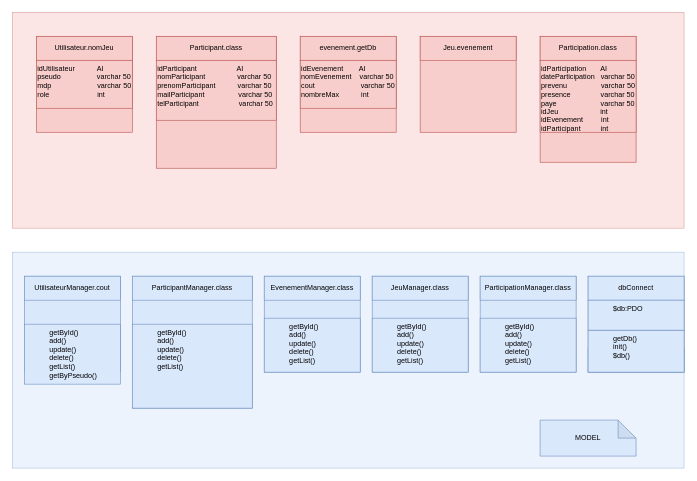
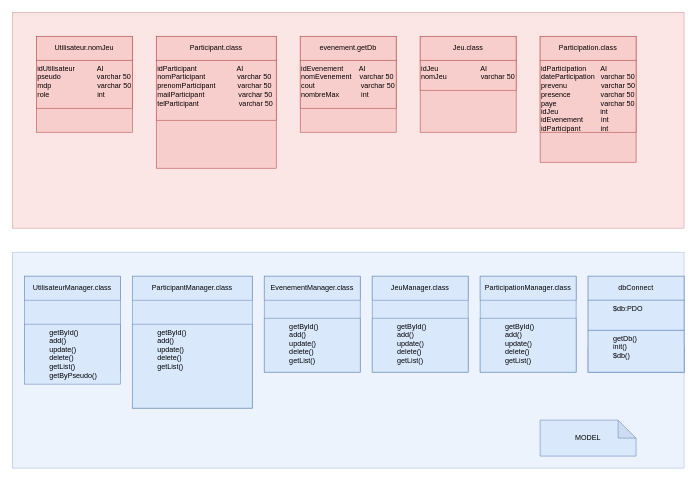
(468, 48) -> (468, 48)
none -> (468, 75)
(72, 288) -> (72, 288)
